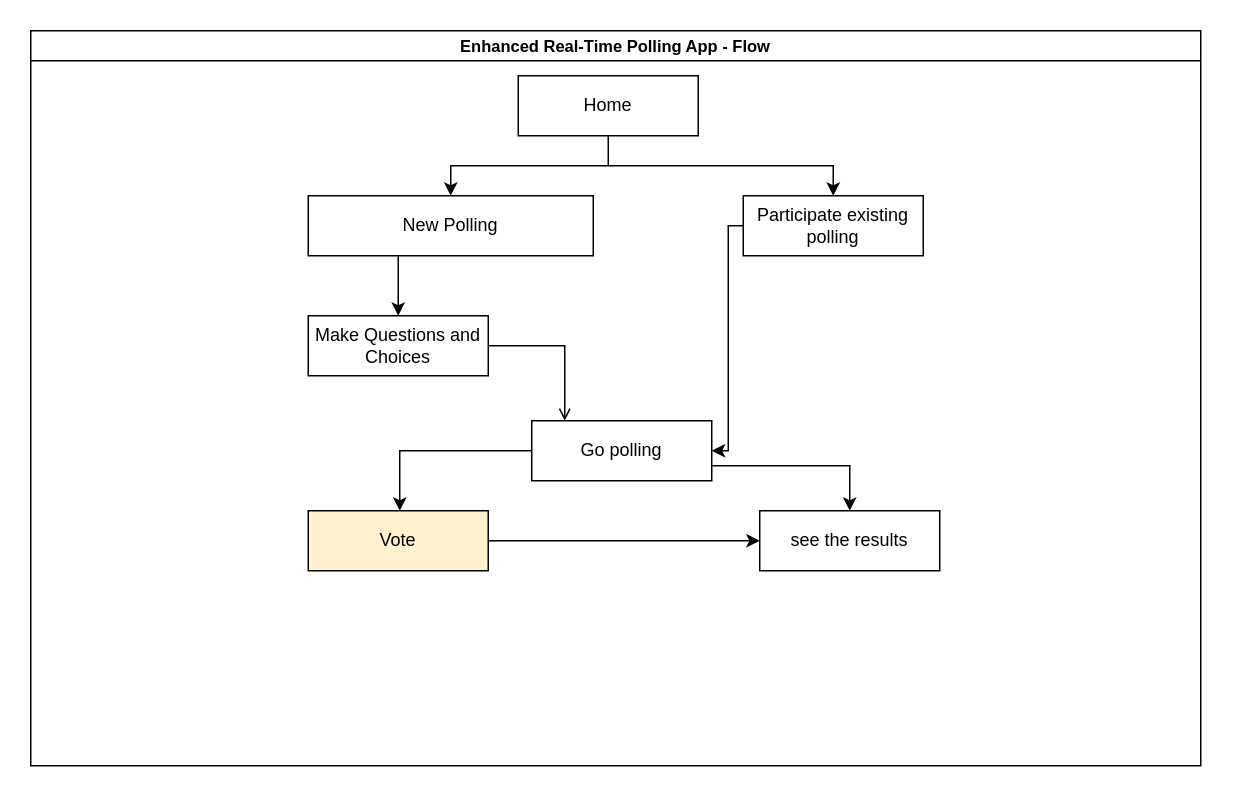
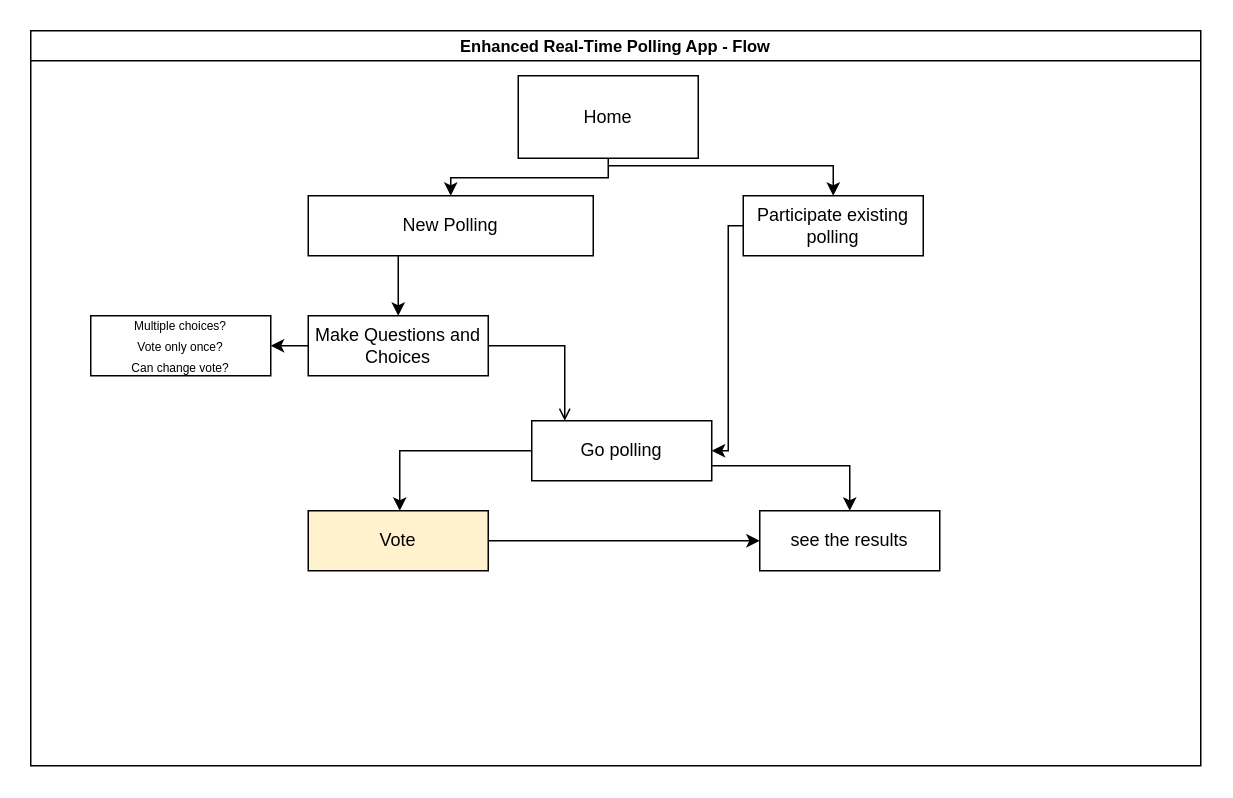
(608, 106) -> (608, 117)
none -> (181, 346)
none -> (295, 346)
